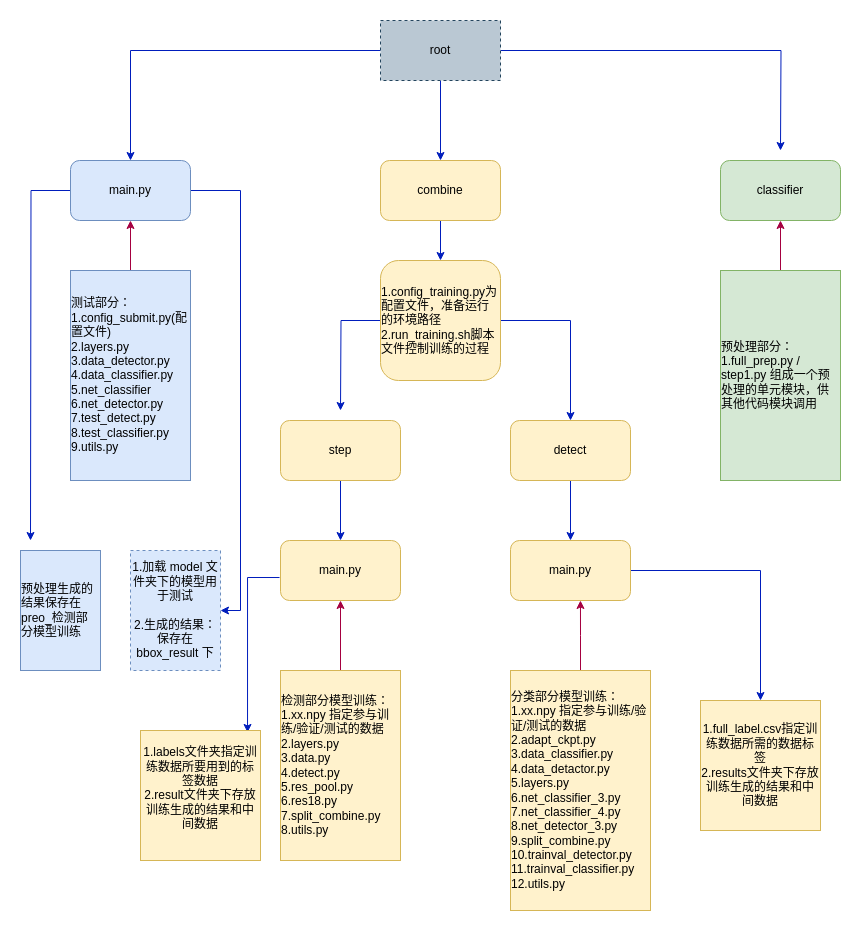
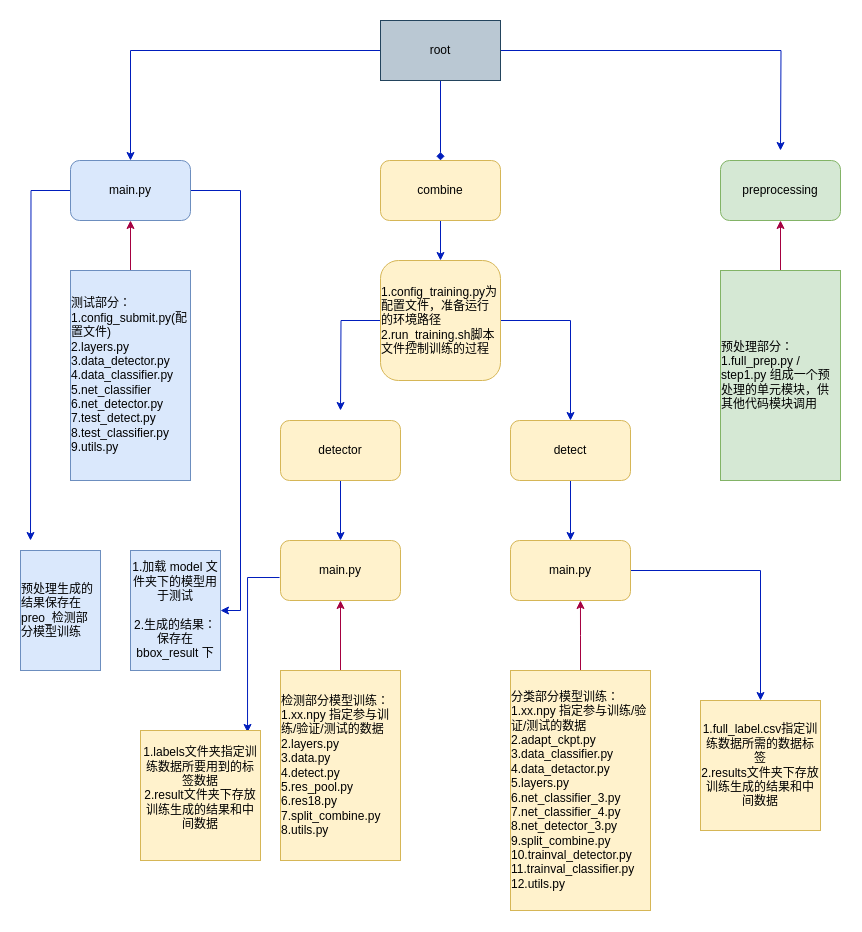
(441, 51) -> (441, 51)
(441, 152) -> (441, 152)
(781, 191) -> (781, 191)
(341, 451) -> (341, 451)
(176, 611) -> (176, 611)
